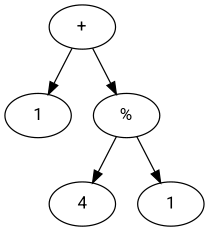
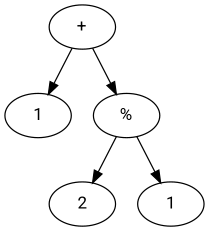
(82, 204) -> (82, 204)
